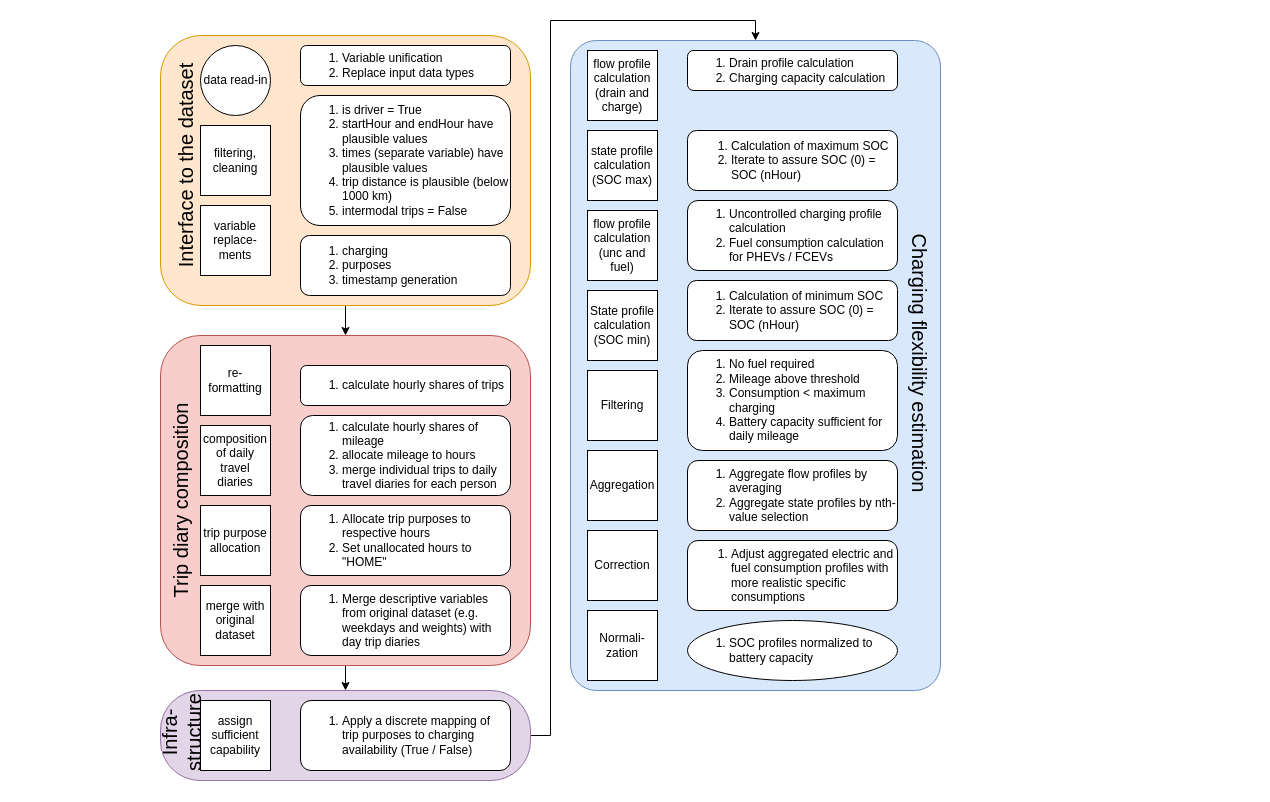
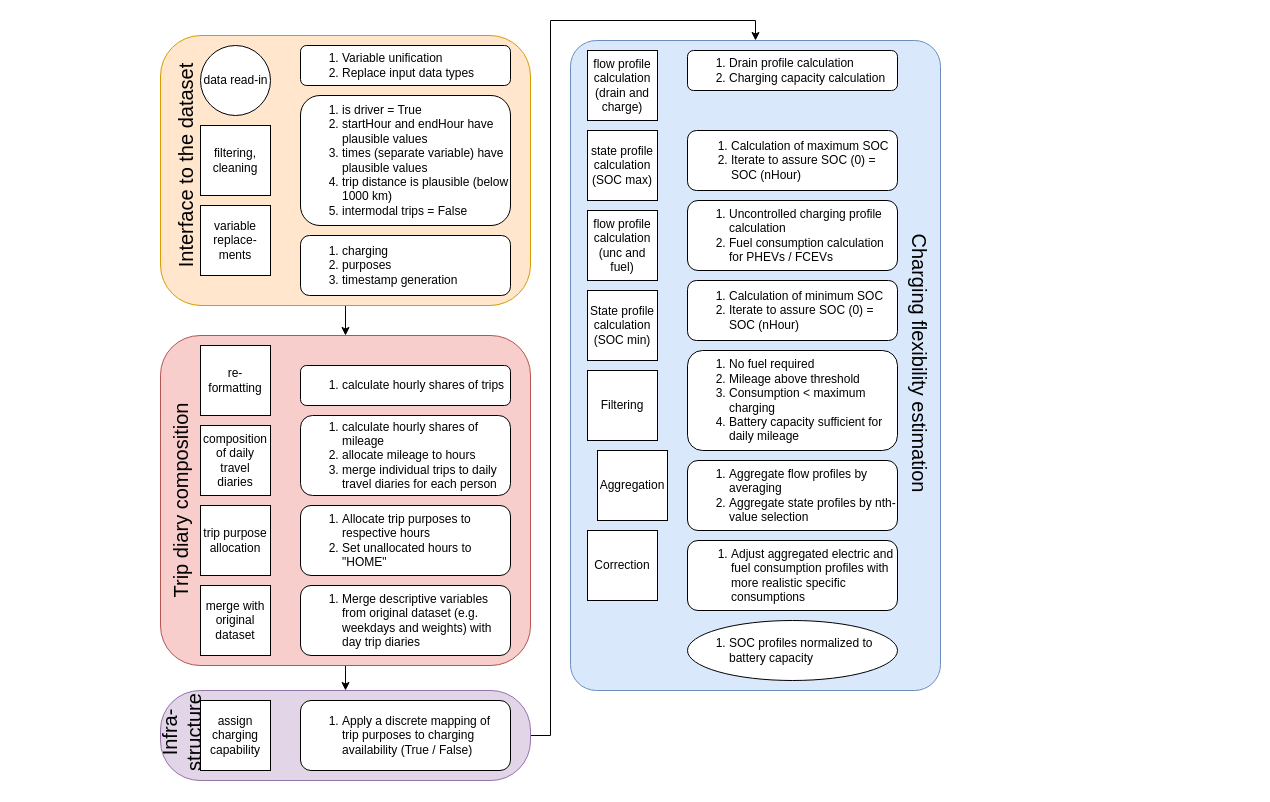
(623, 486) -> (633, 486)
(623, 646) -> none
(236, 736) -> (236, 736)
